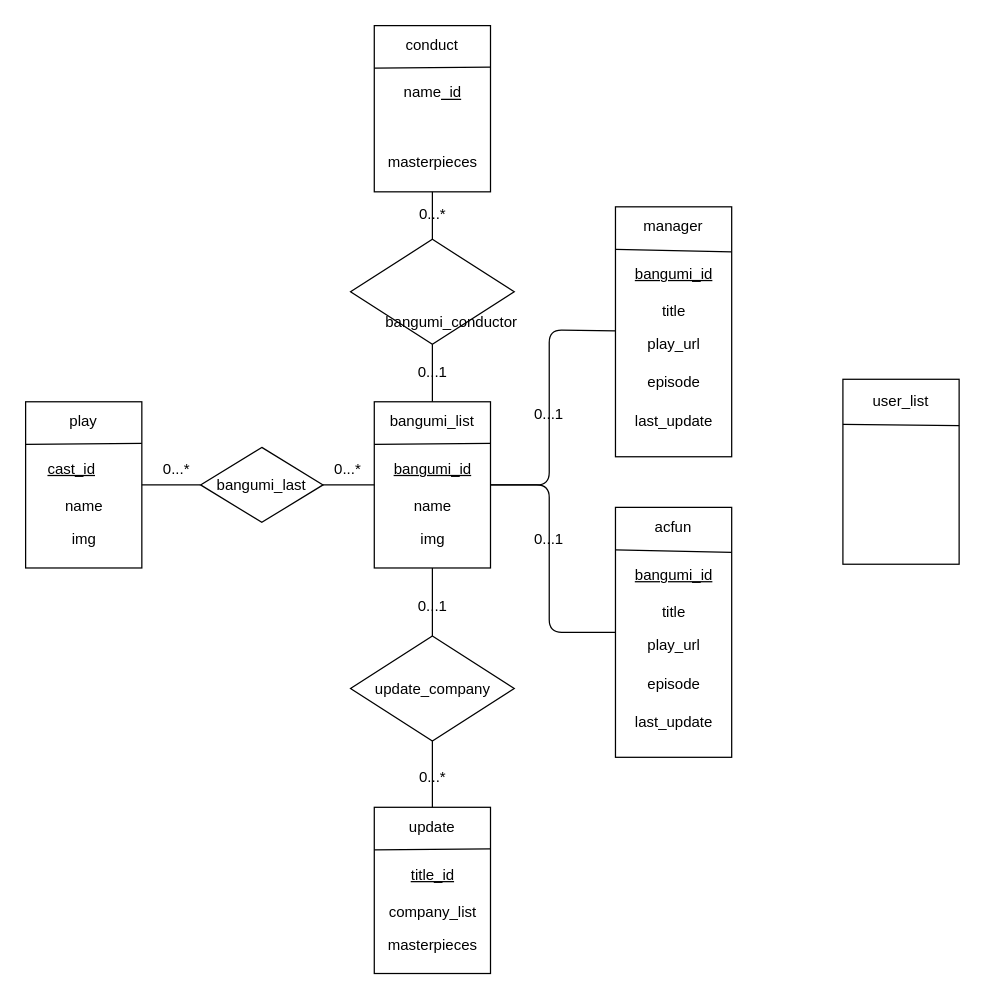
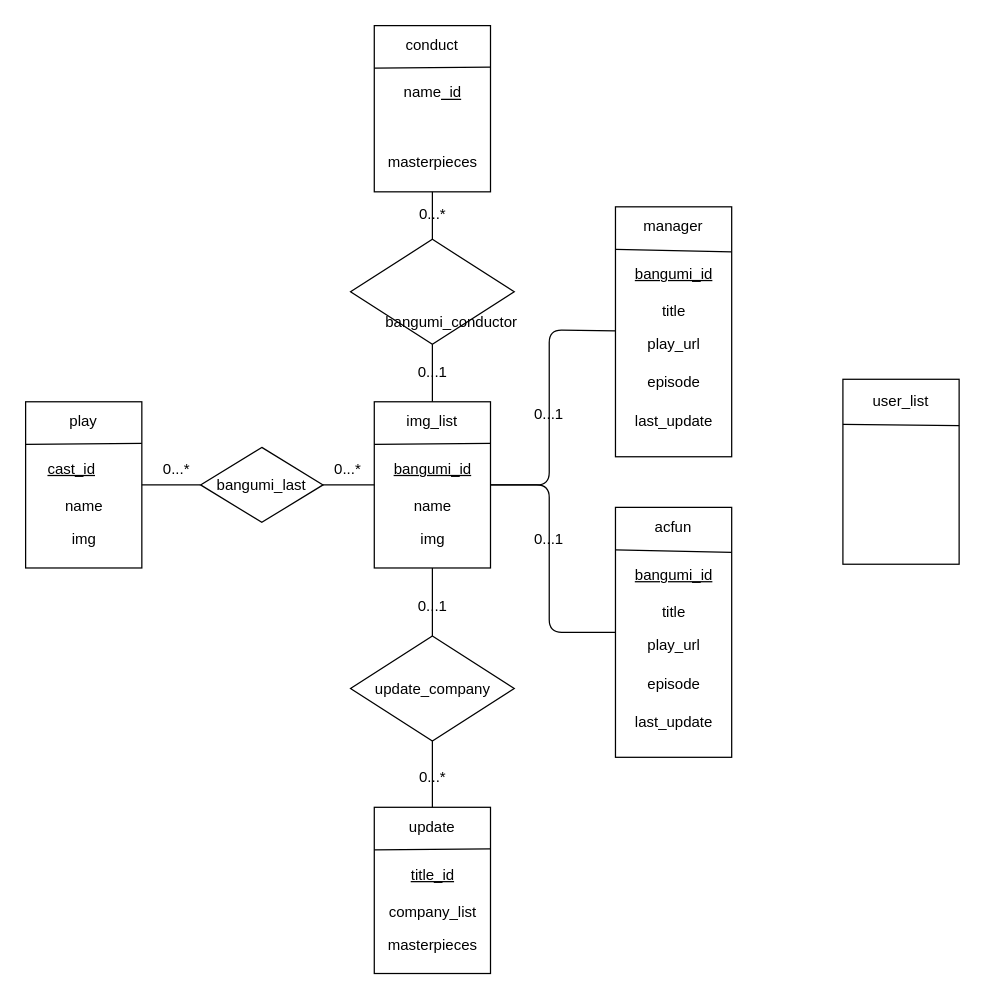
(433, 422) -> (433, 422)
